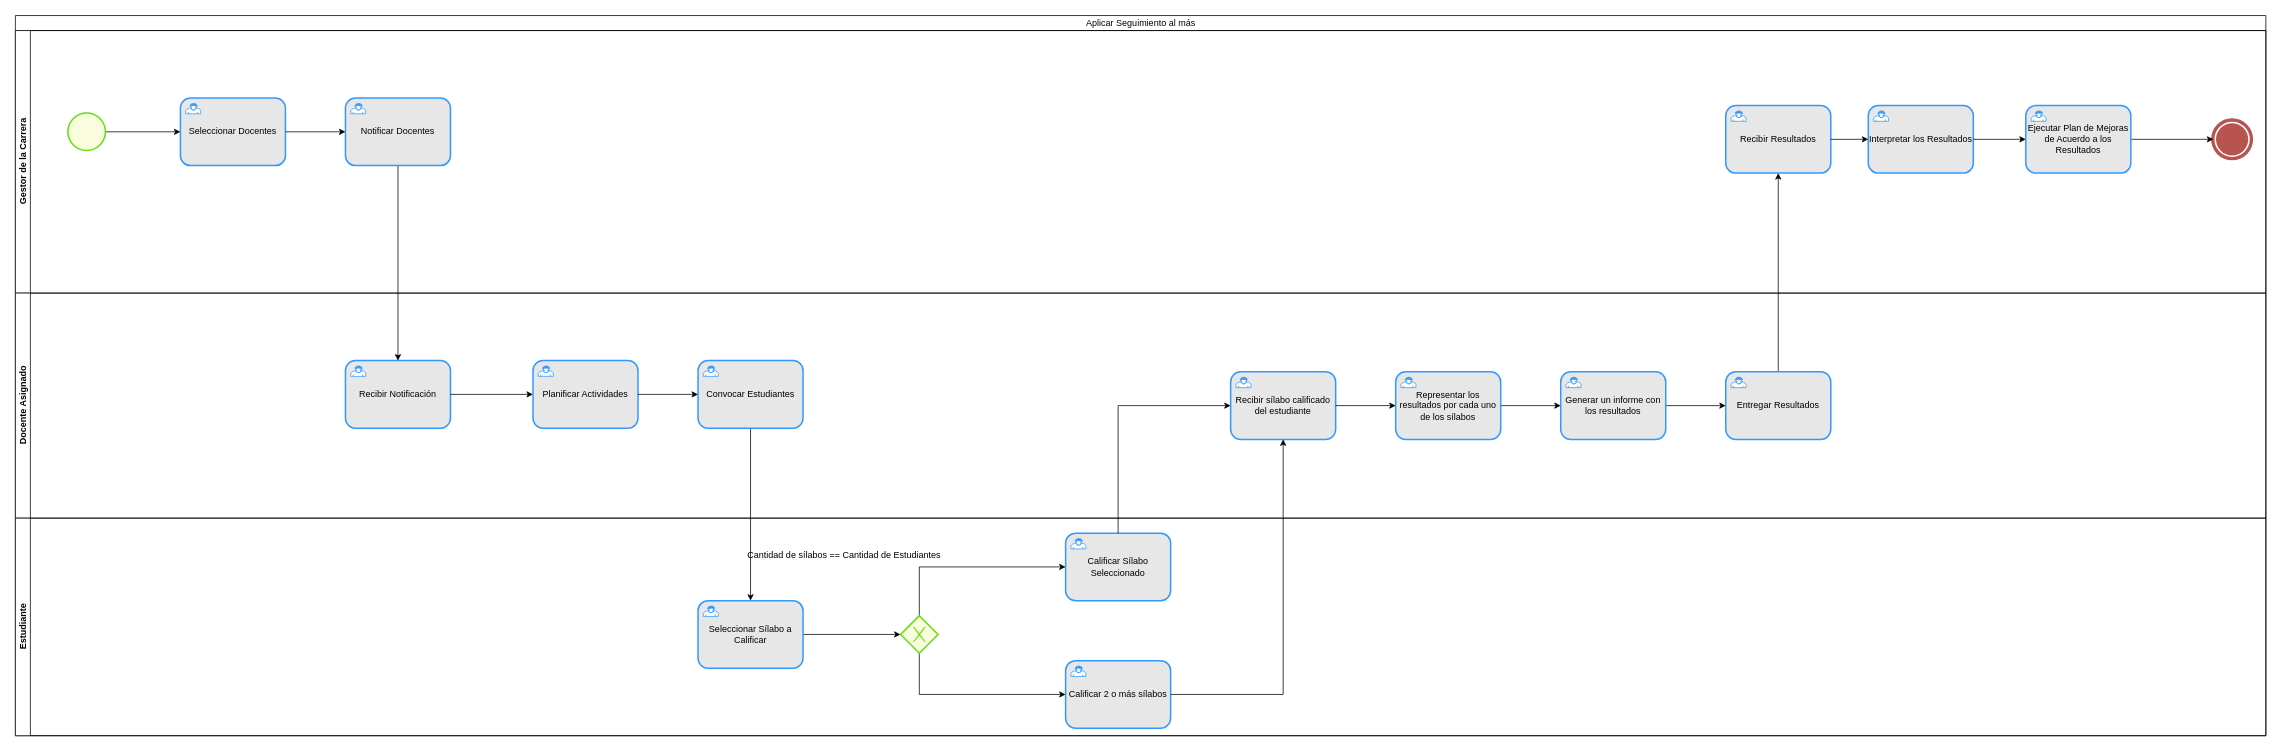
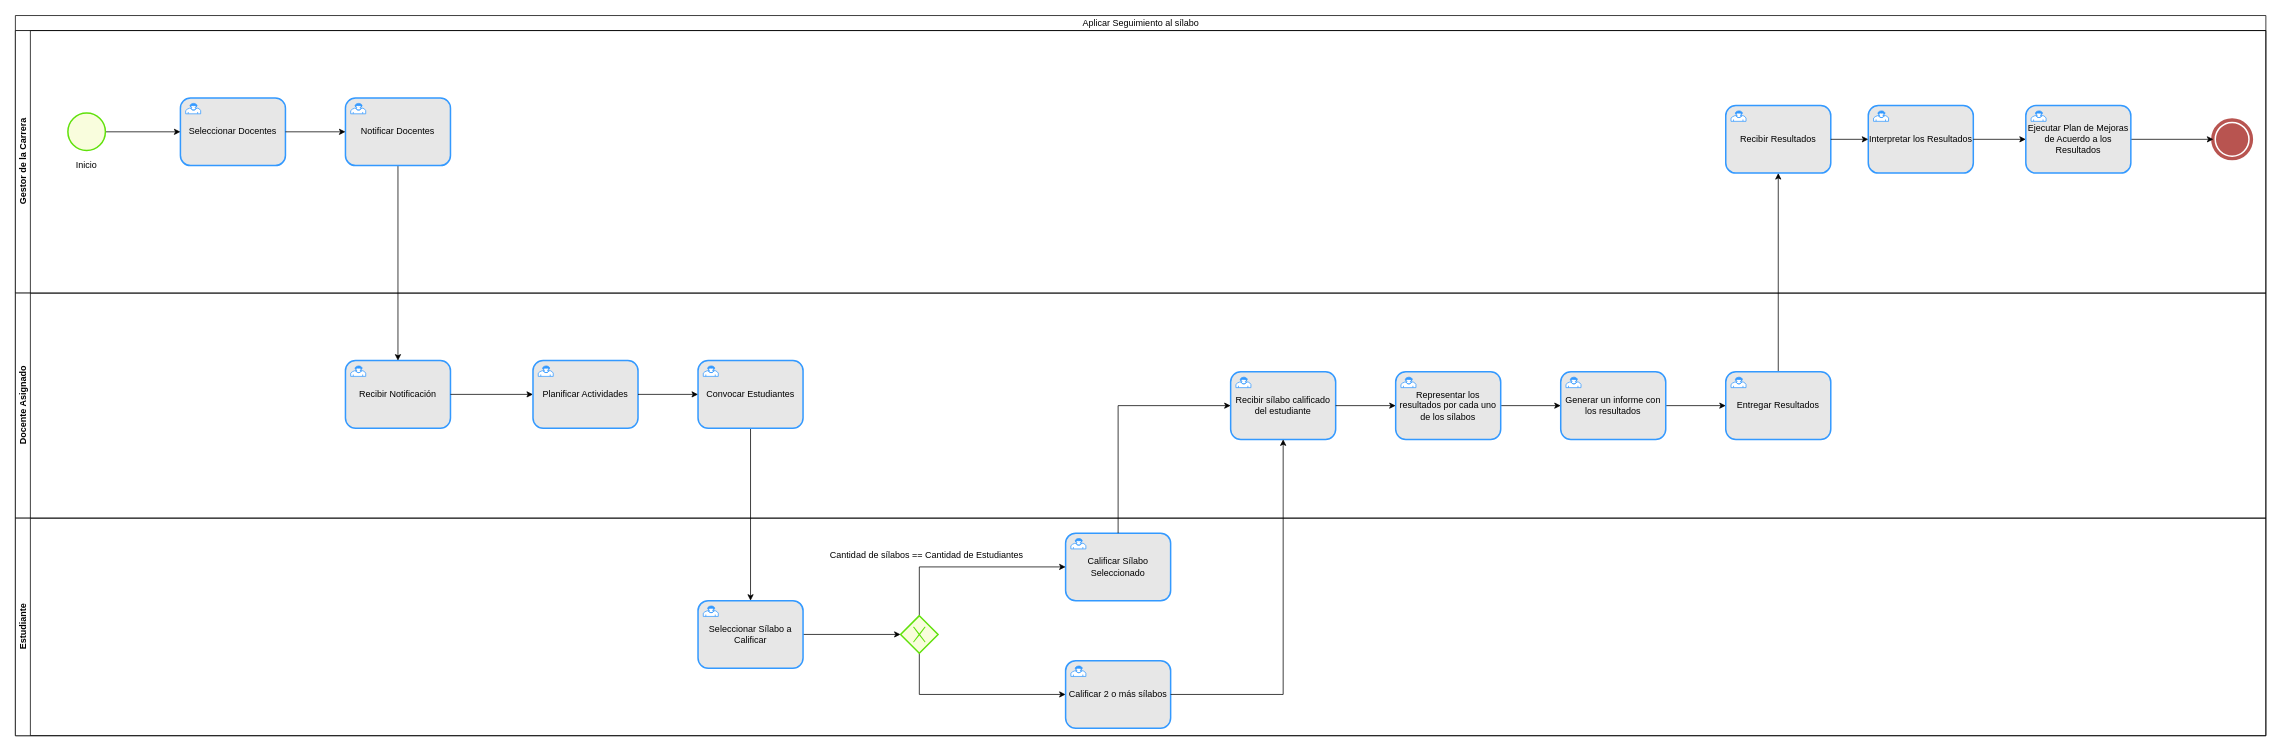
(1141, 23) -> (1141, 23)
none -> (87, 165)
(844, 555) -> (927, 555)
